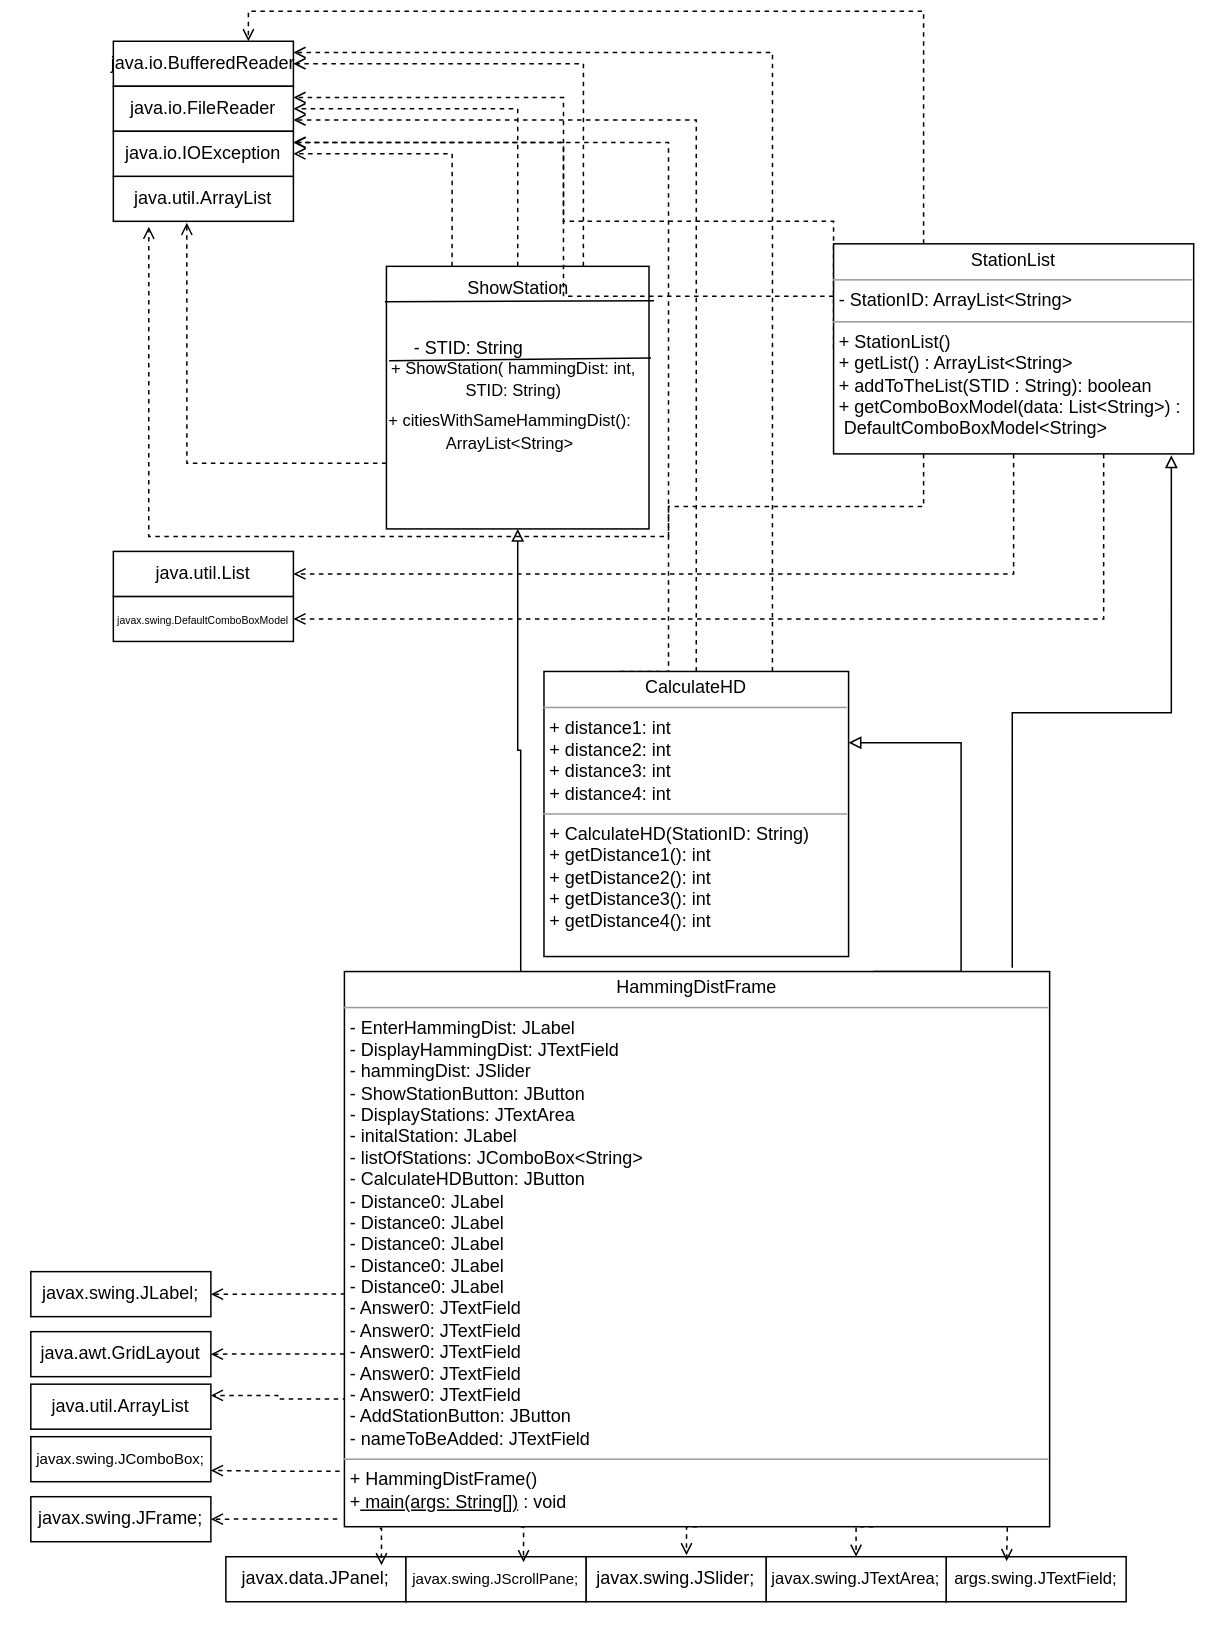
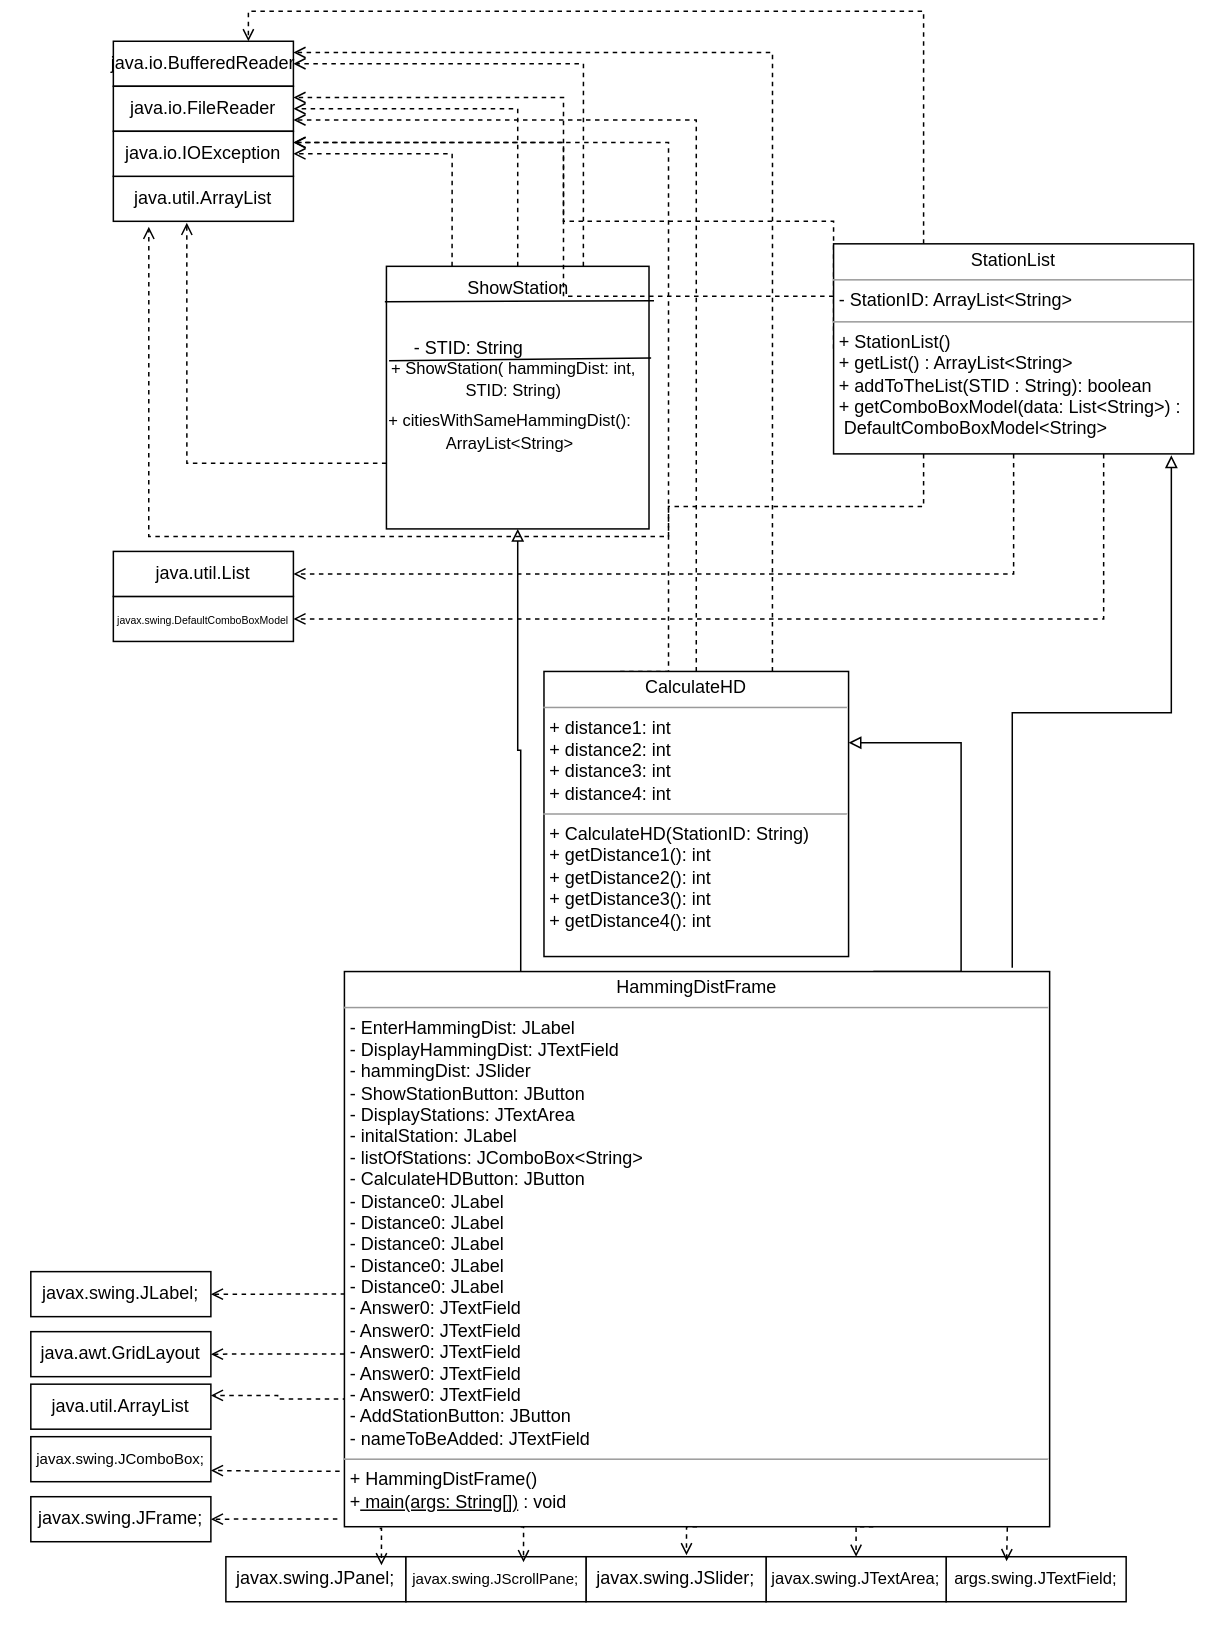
(316, 1579) -> (316, 1579)
